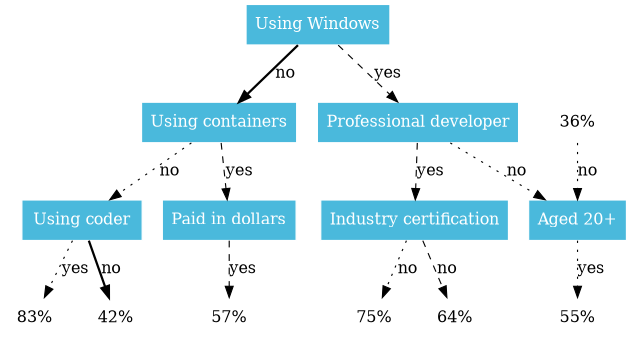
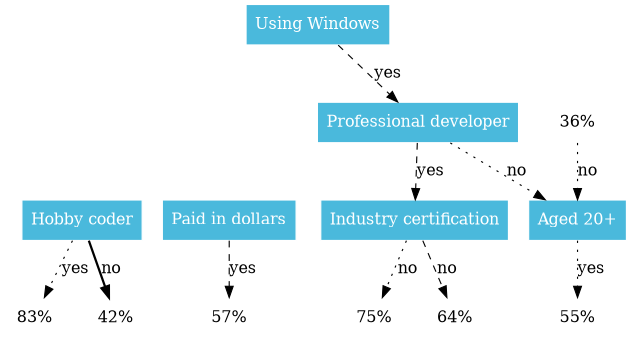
(219, 122) -> none
(82, 220) -> (82, 220)
